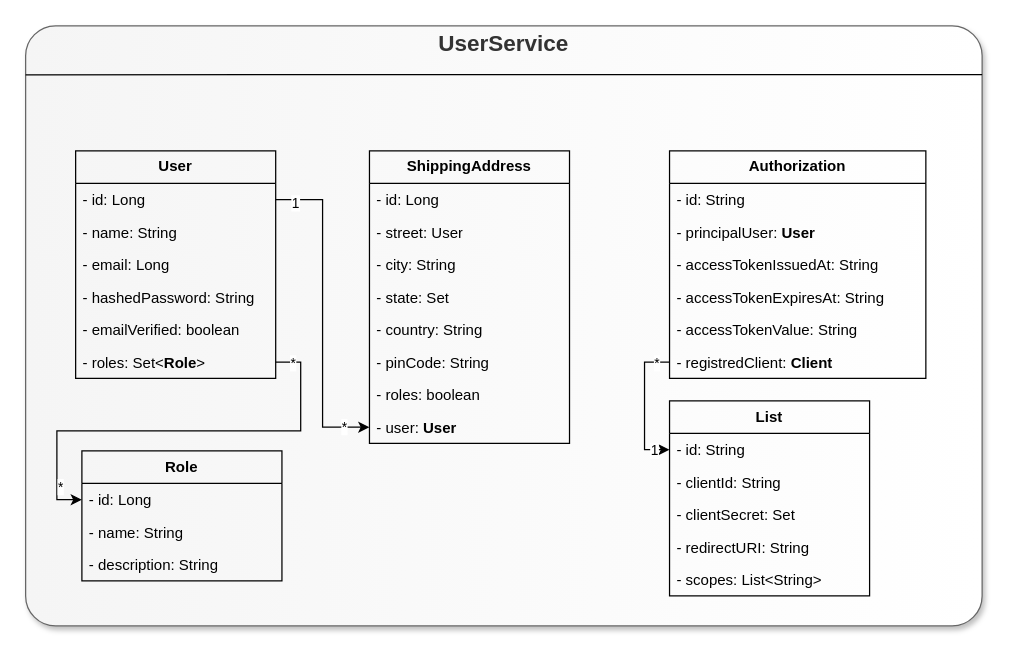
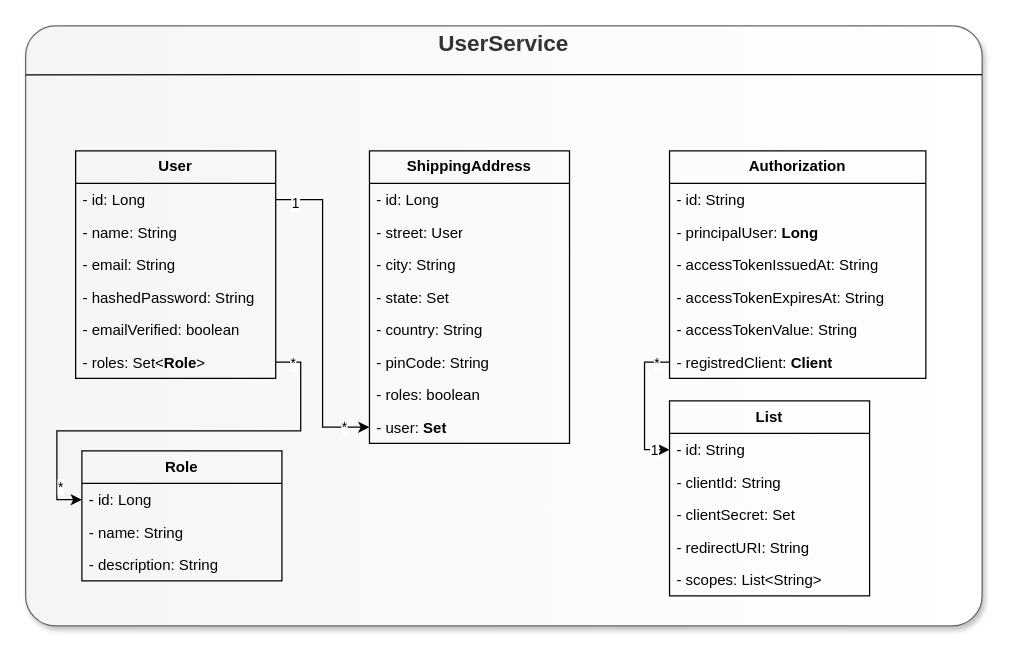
(753, 233) -> (753, 233)
(128, 266) -> (134, 266)
(421, 428) -> (417, 428)
